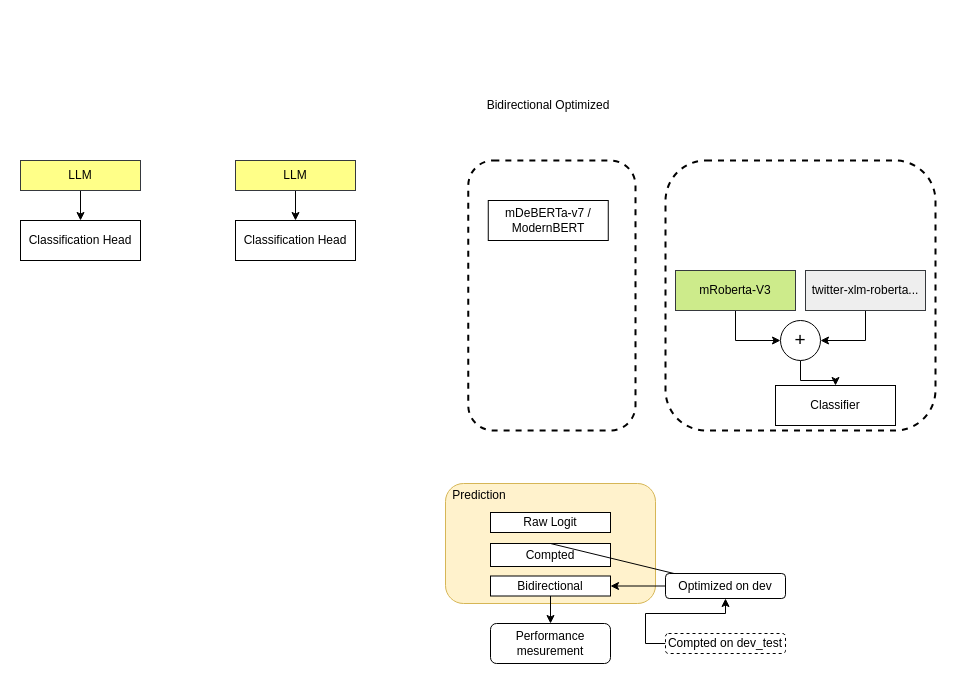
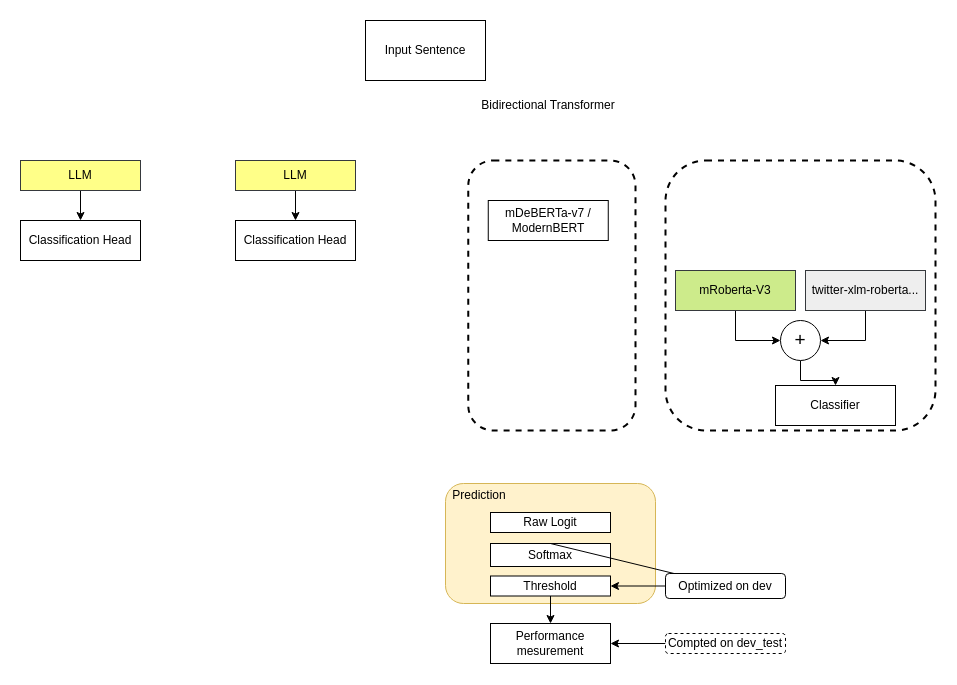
none -> (426, 51)
(549, 106) -> (549, 106)
(551, 556) -> (551, 556)
(551, 587) -> (551, 587)
(674, 614) -> (632, 644)
(551, 644) -> (551, 644)
